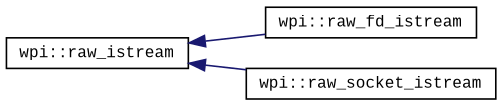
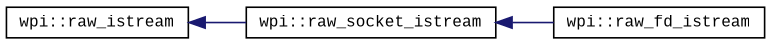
(235, 38) -> (533, 23)
